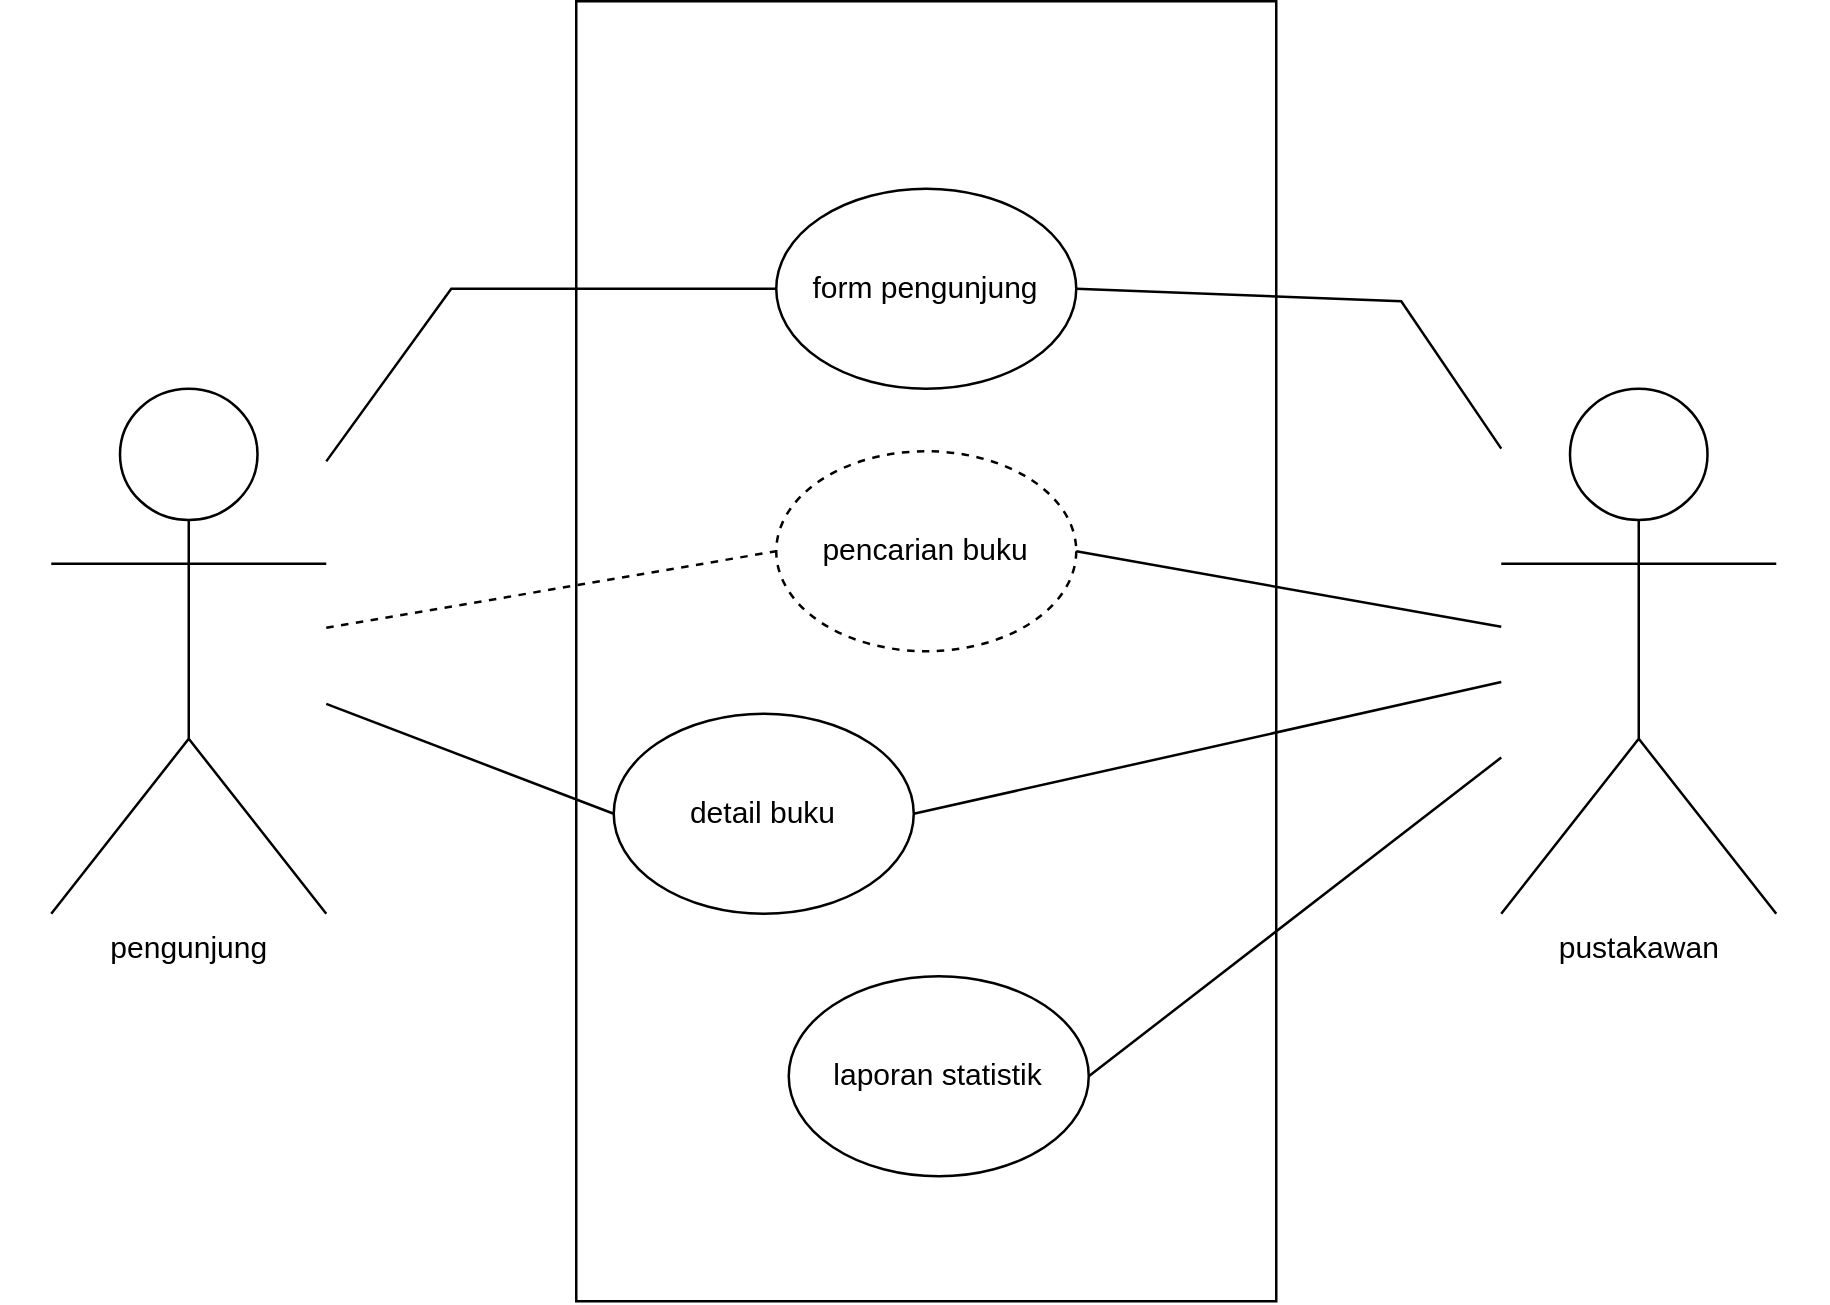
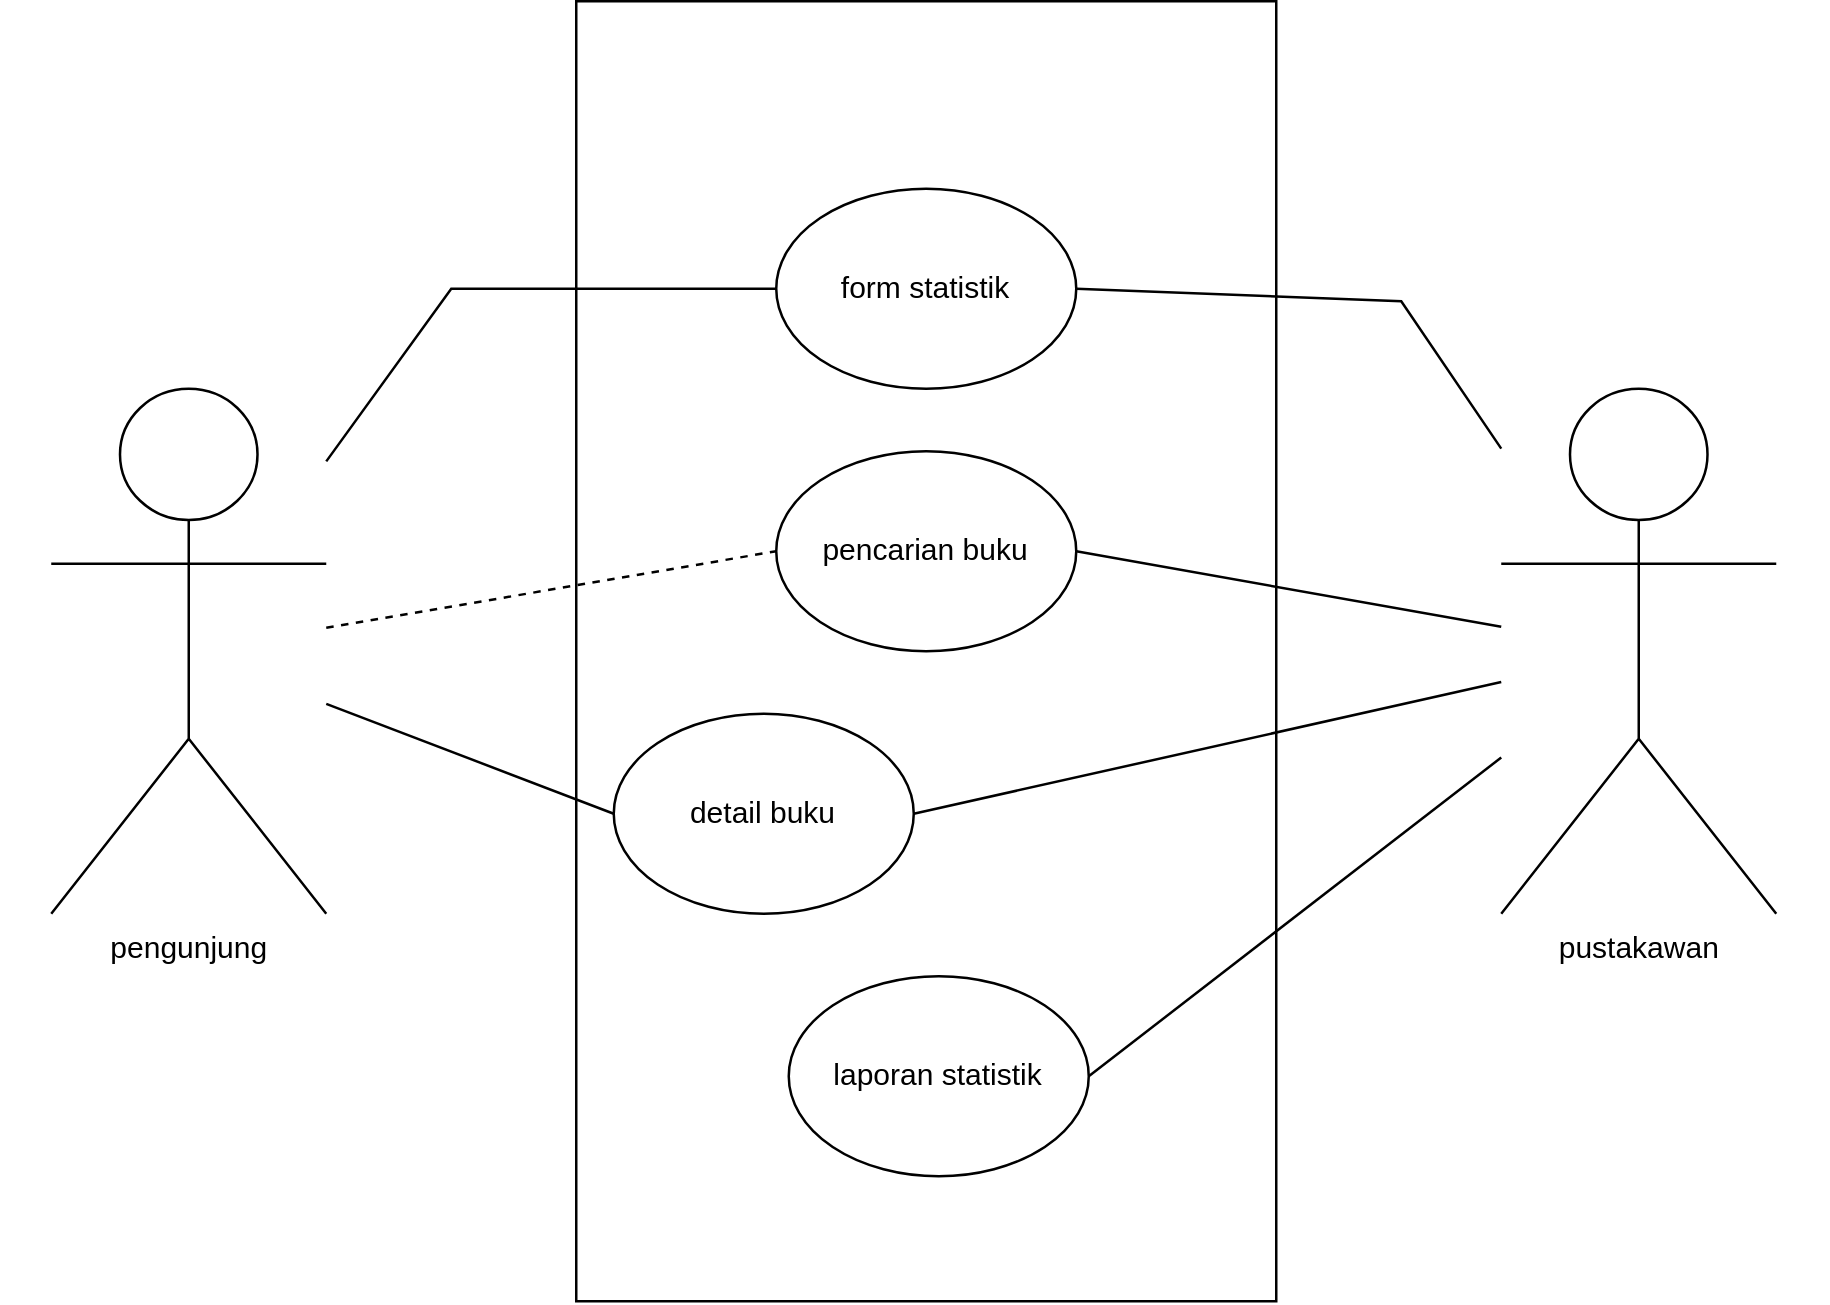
(926, 289) -> (926, 289)
(926, 551) -> (926, 551)
